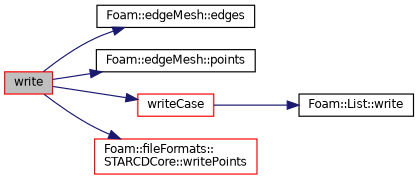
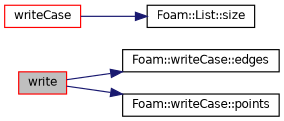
(176, 16) -> (201, 61)
(176, 61) -> (201, 105)
(89, 92) -> none
(356, 105) -> (201, 16)
(176, 157) -> none
